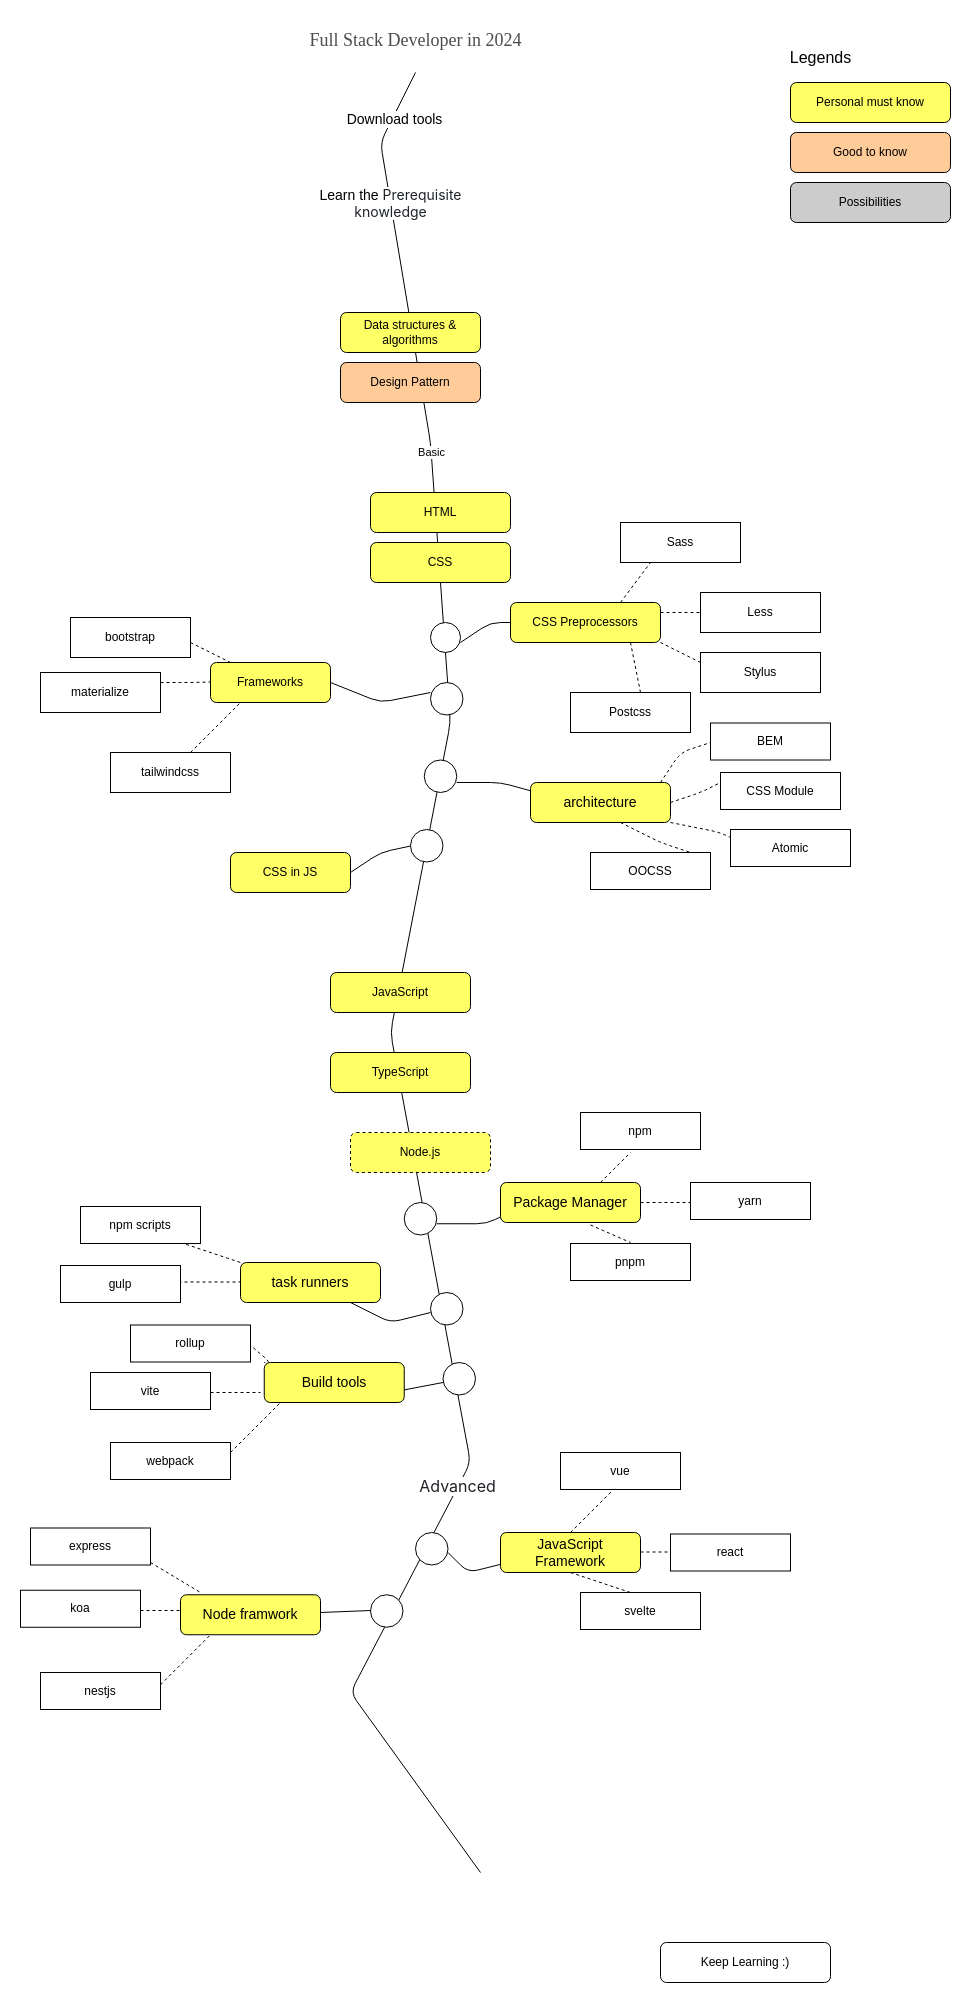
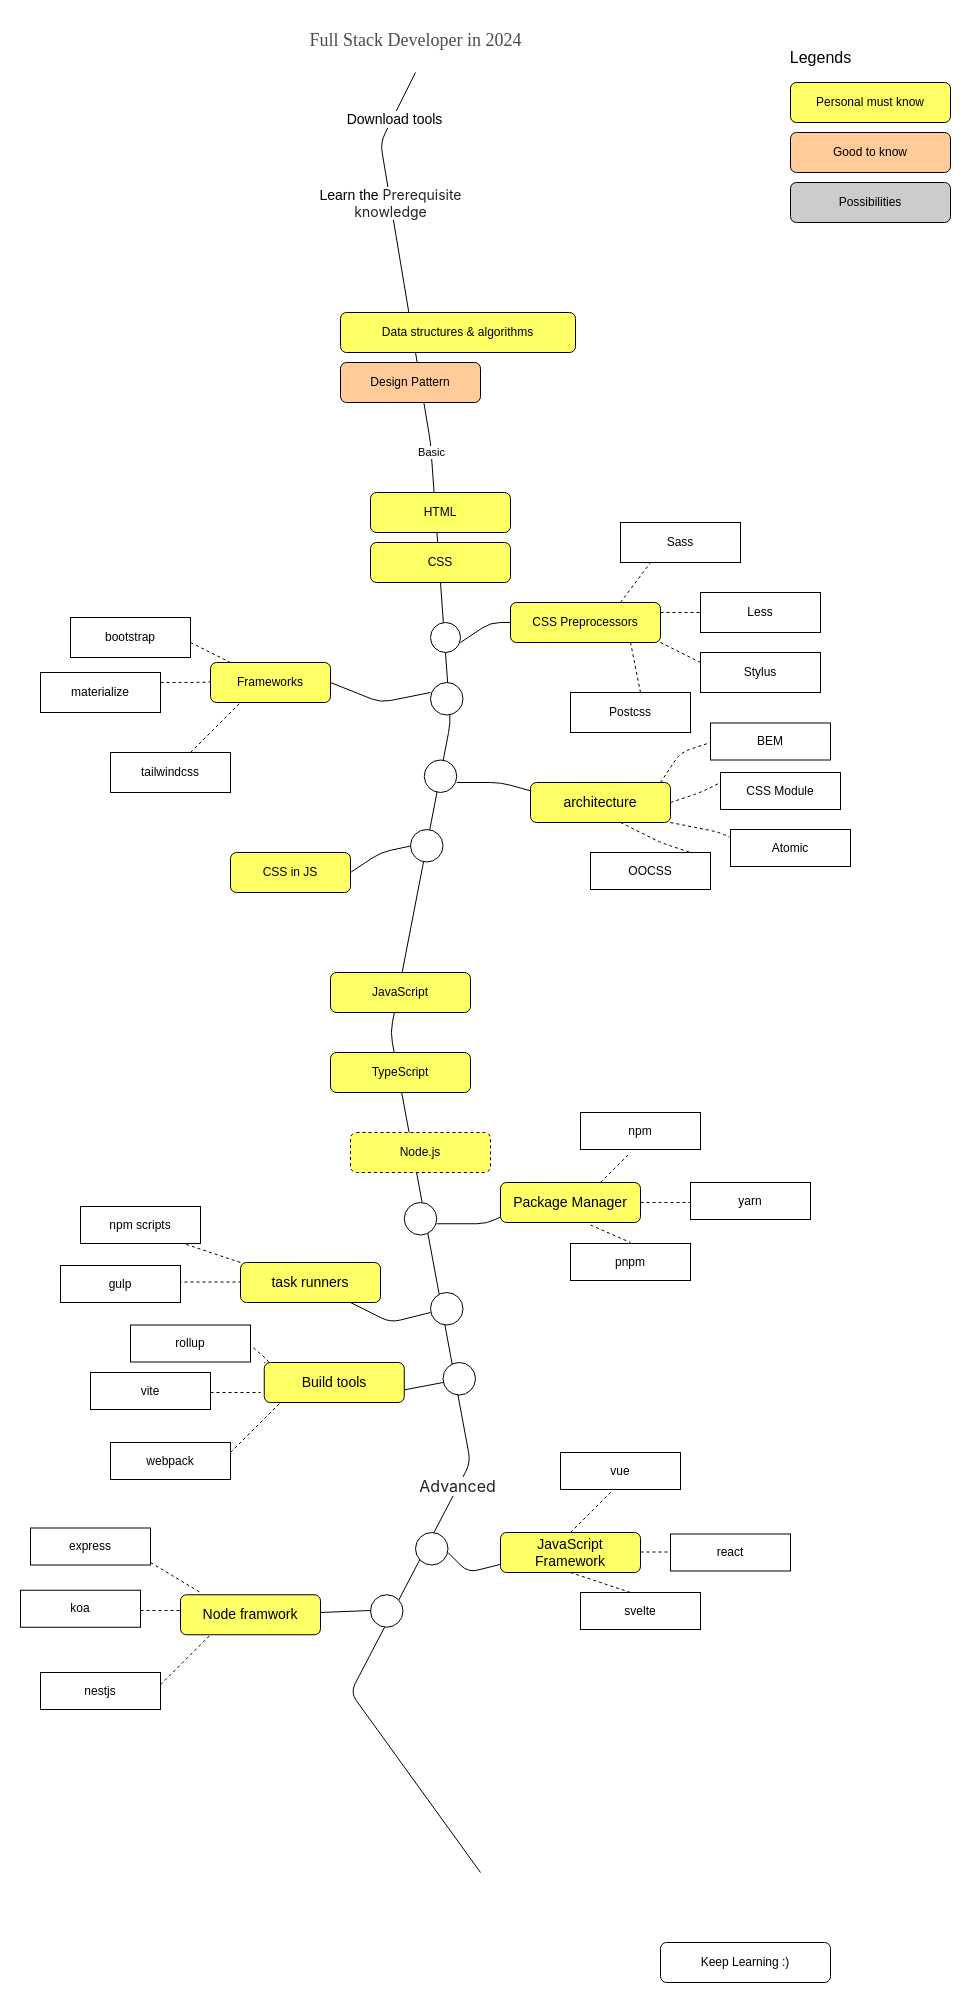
(411, 333) -> (458, 333)
